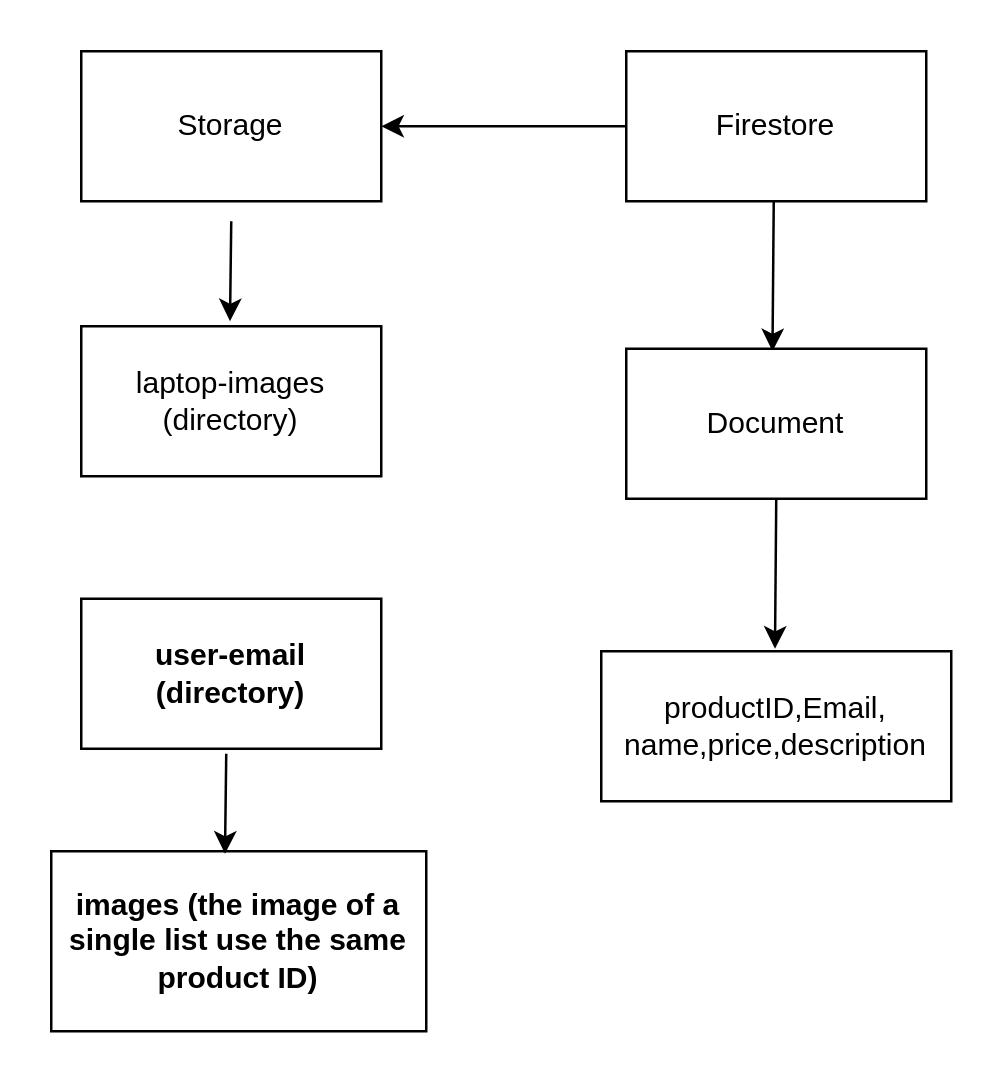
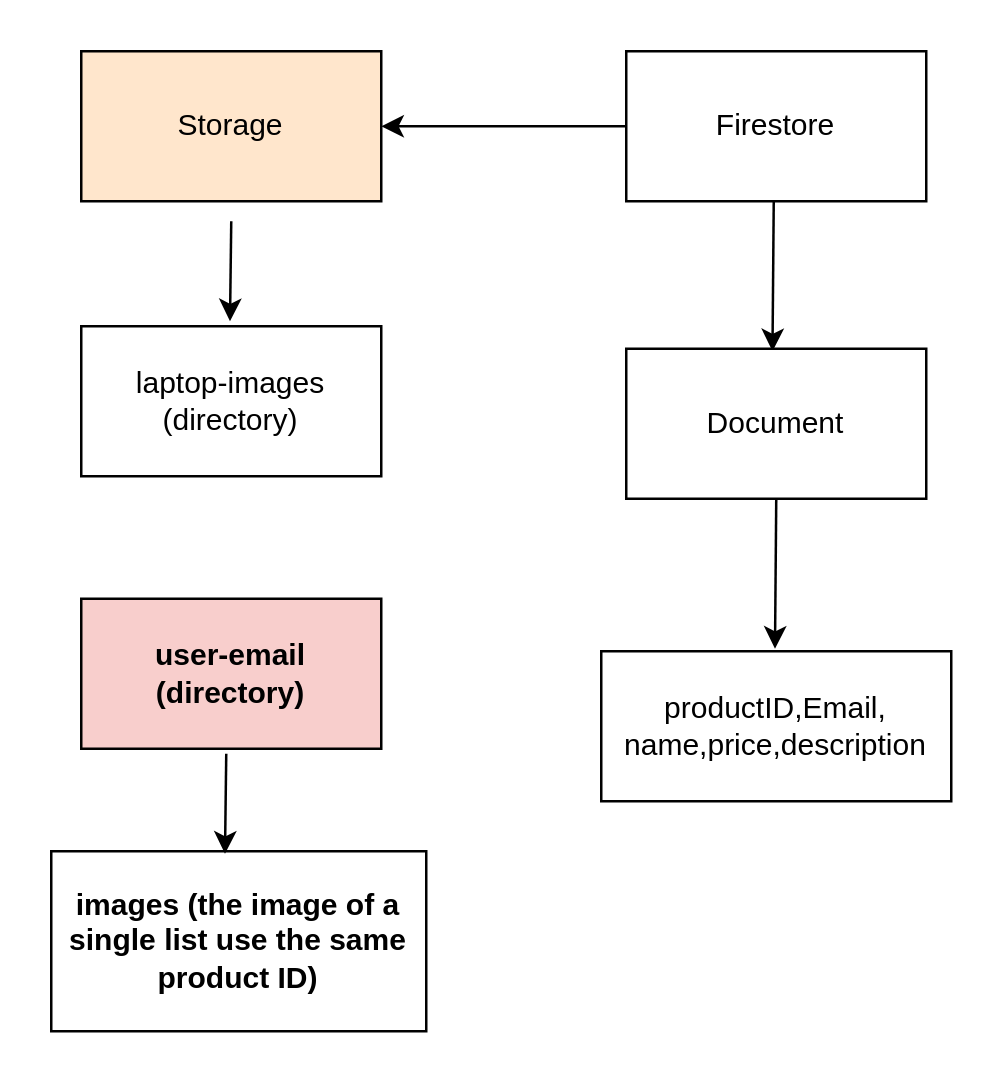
(231, 126) -> (231, 126)
(231, 674) -> (231, 674)
